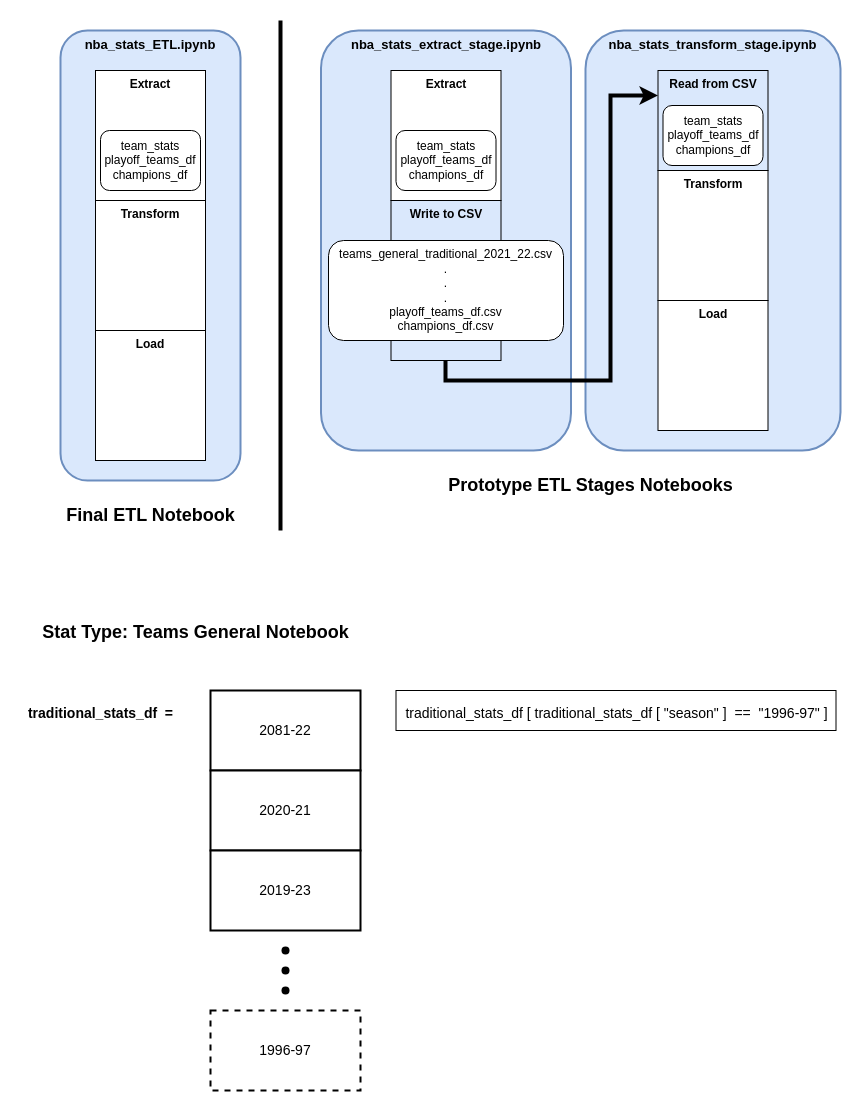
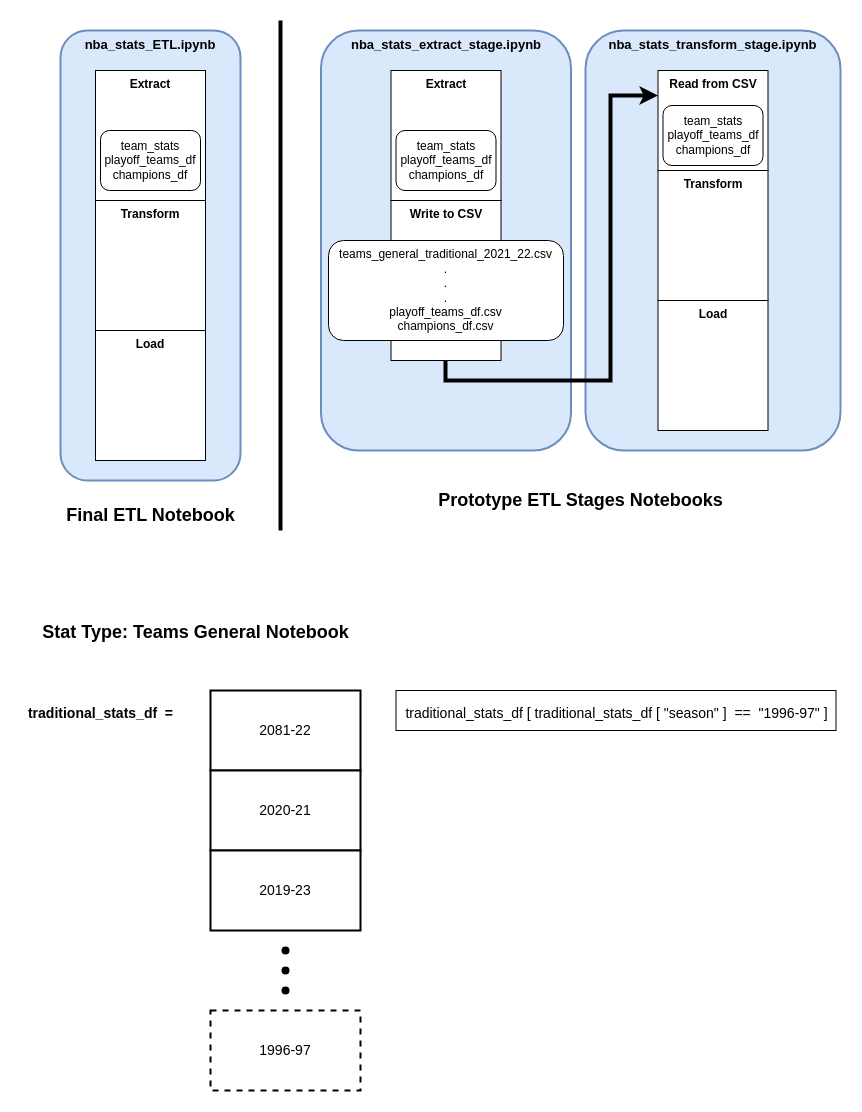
(714, 85) -> (714, 85)
(447, 215) -> (447, 215)
(591, 486) -> (581, 501)
